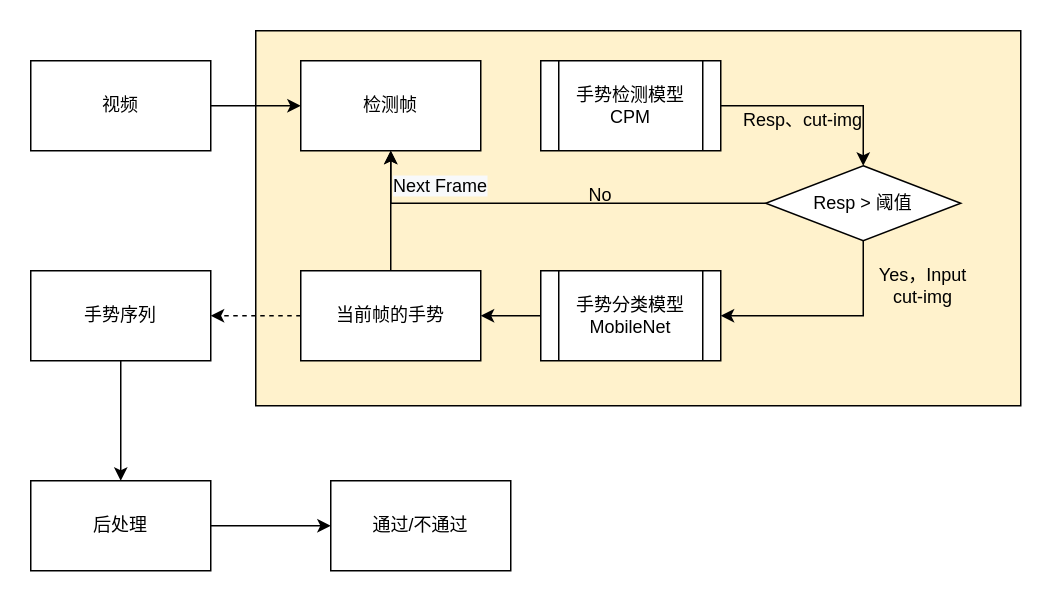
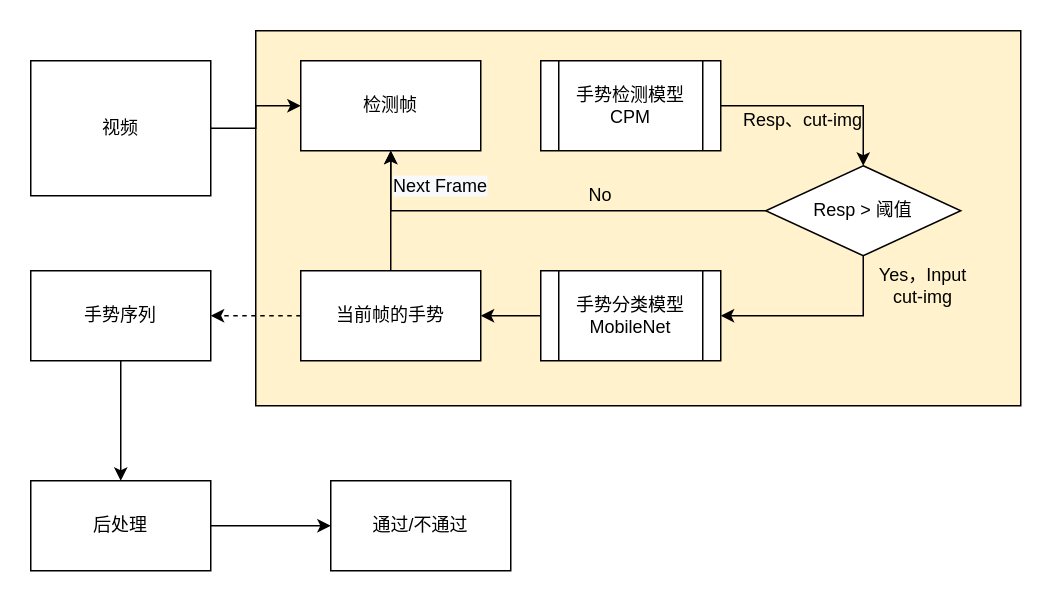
(121, 106) -> (121, 128)
(863, 203) -> (863, 211)
